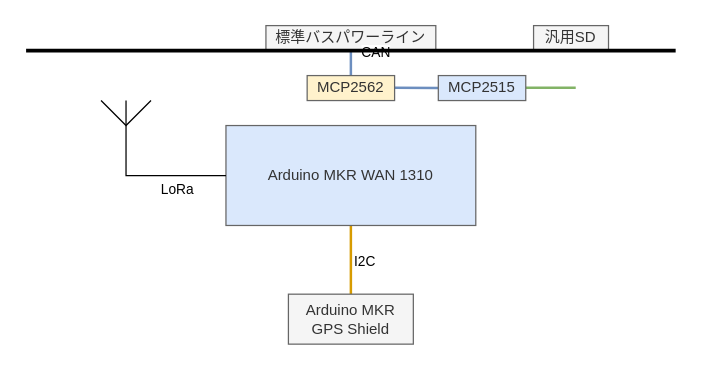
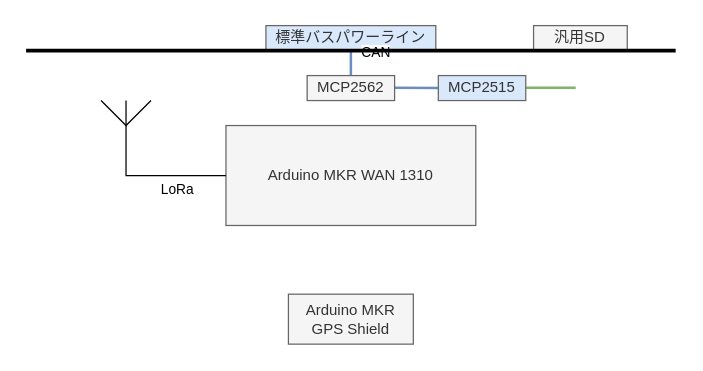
(351, 38) -> (351, 38)
(571, 38) -> (580, 38)
(351, 88) -> (351, 88)
(351, 176) -> (351, 176)
(351, 260) -> none
